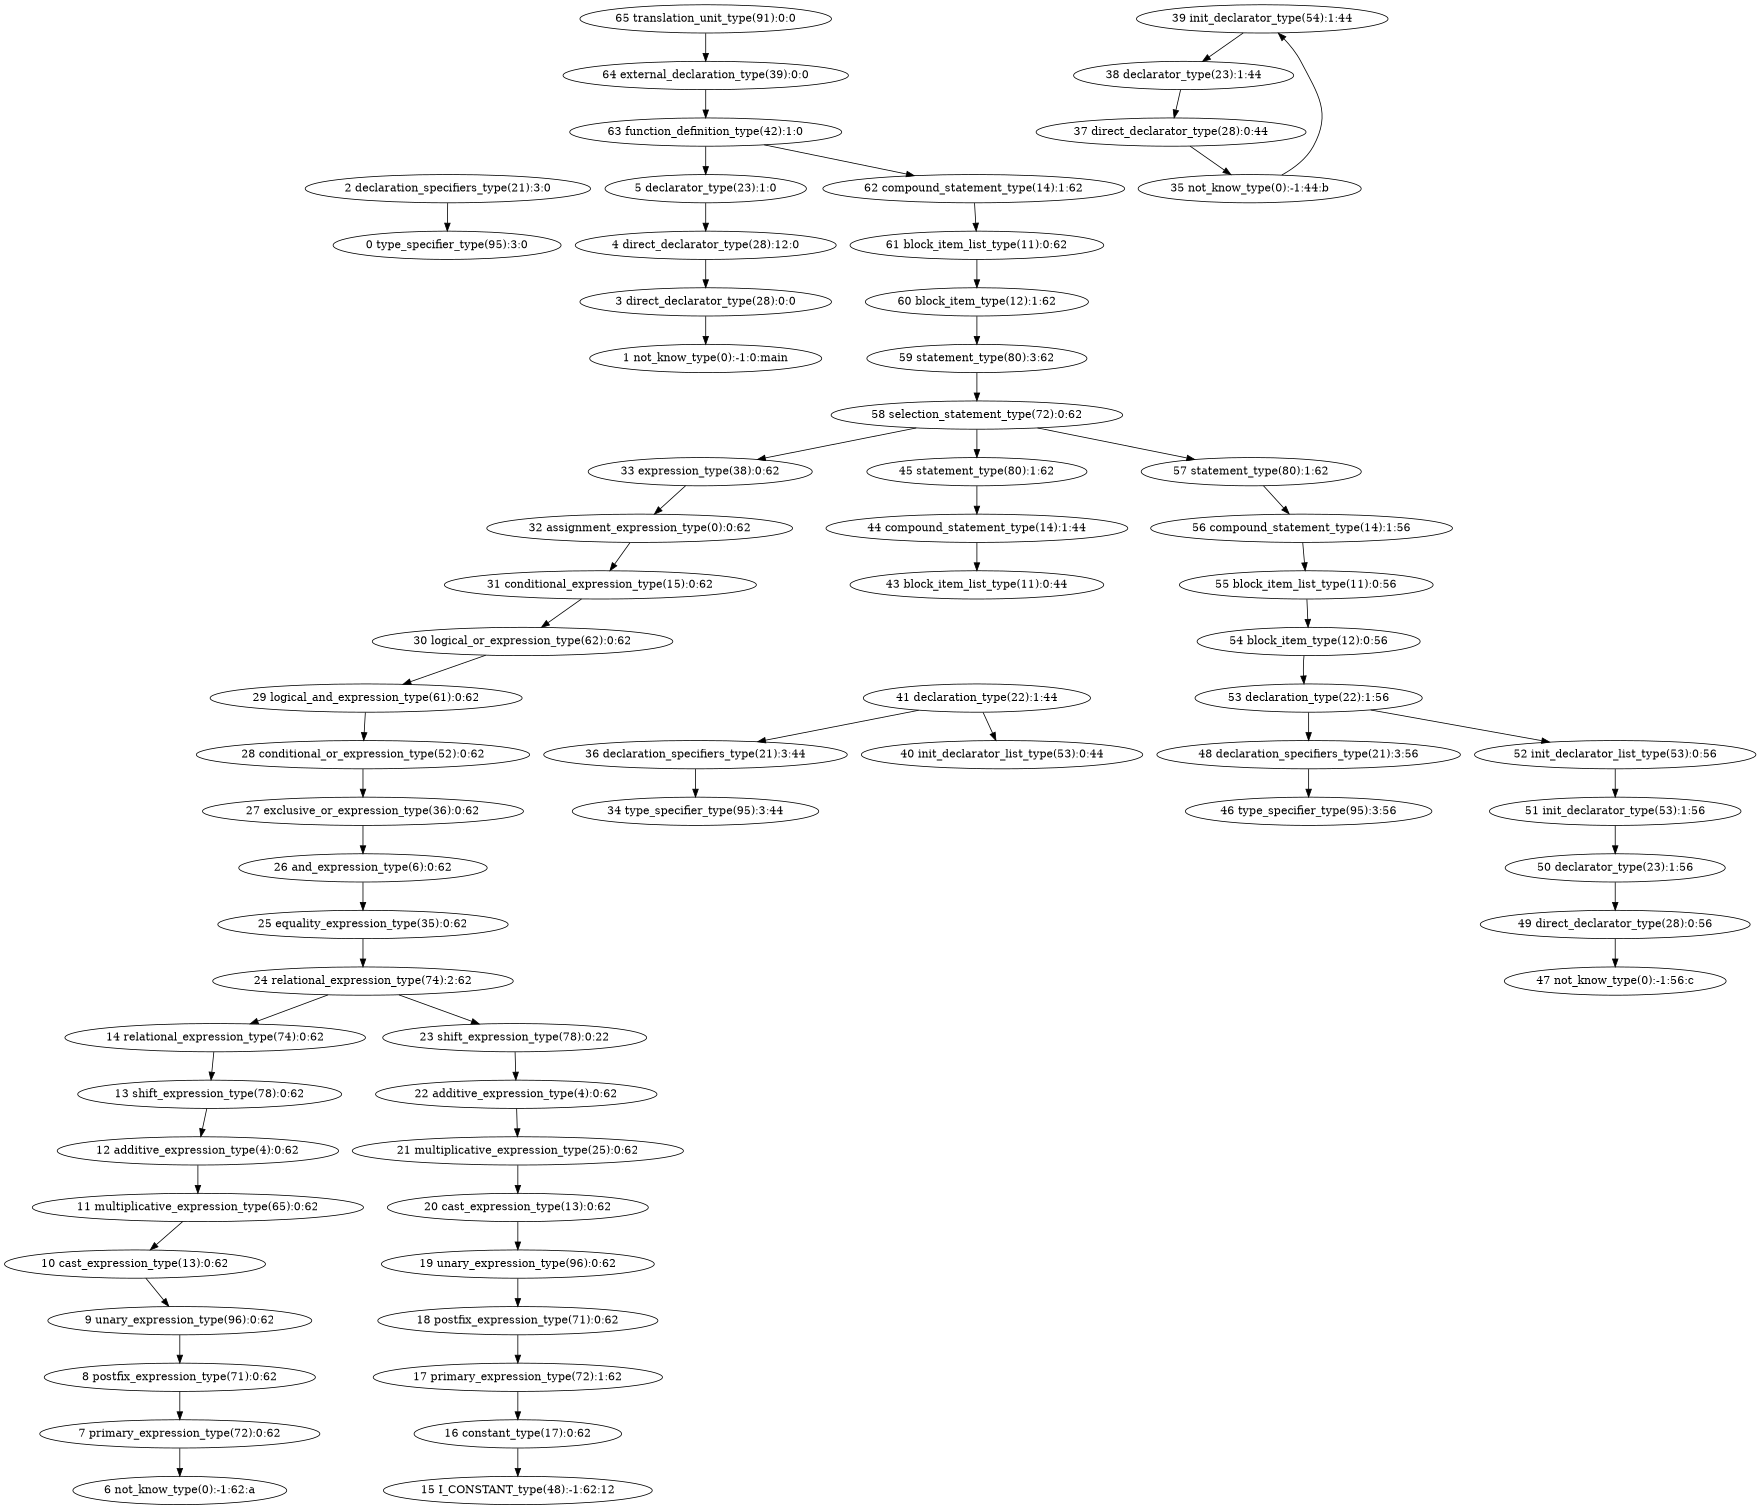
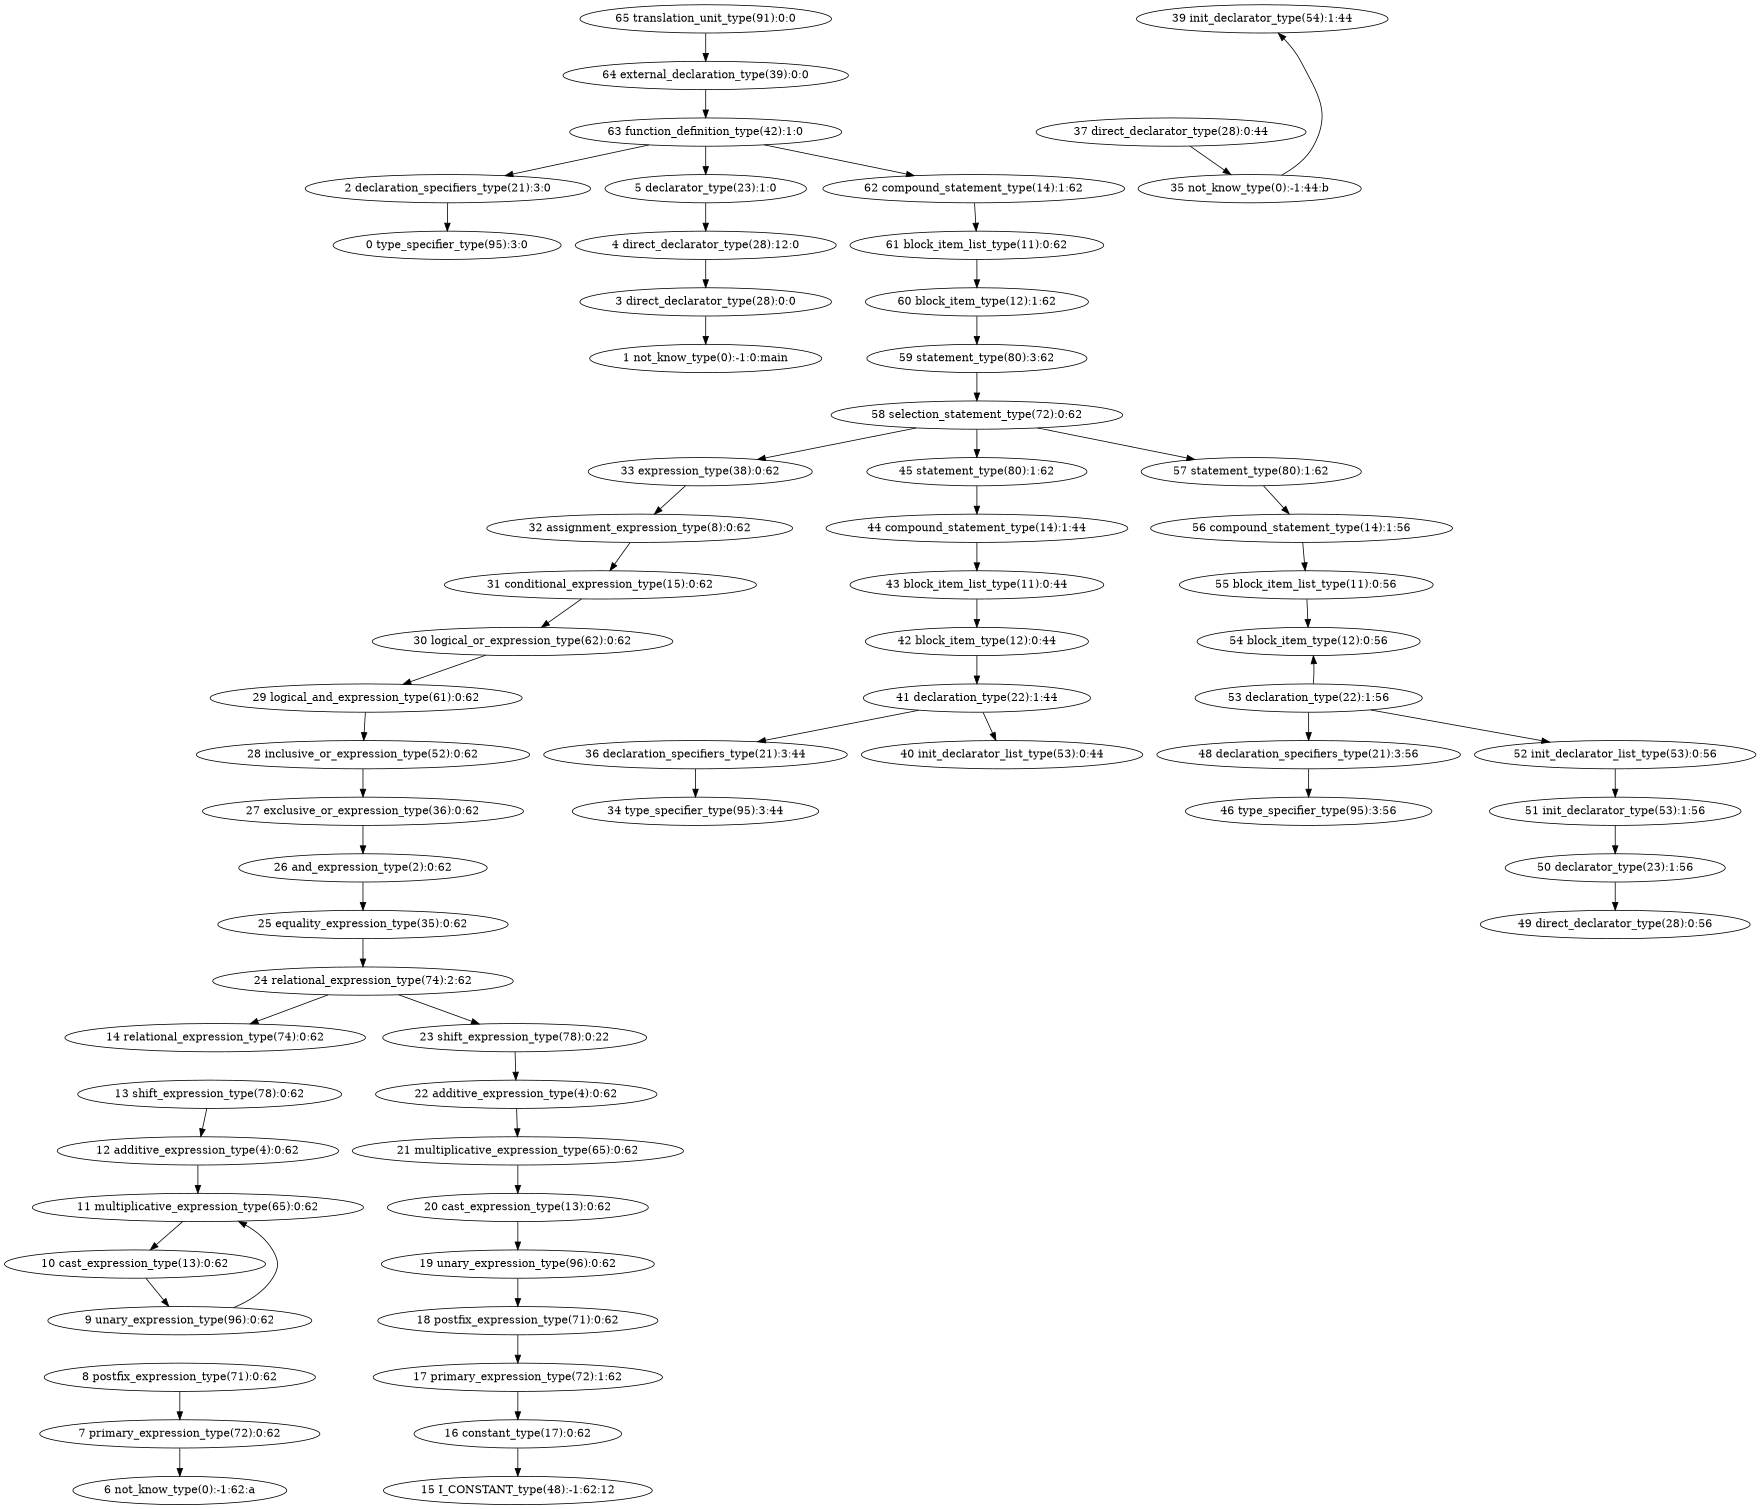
(1184, 75) -> none
none -> (581, 159)
(640, 528) -> (640, 528)
none -> (977, 641)
(1303, 666) -> (1314, 674)
(363, 755) -> (363, 755)
(363, 868) -> (363, 868)
(1615, 981) -> none
(213, 1062) -> none
(518, 1151) -> (518, 1151)
(180, 1345) -> (276, 1270)
